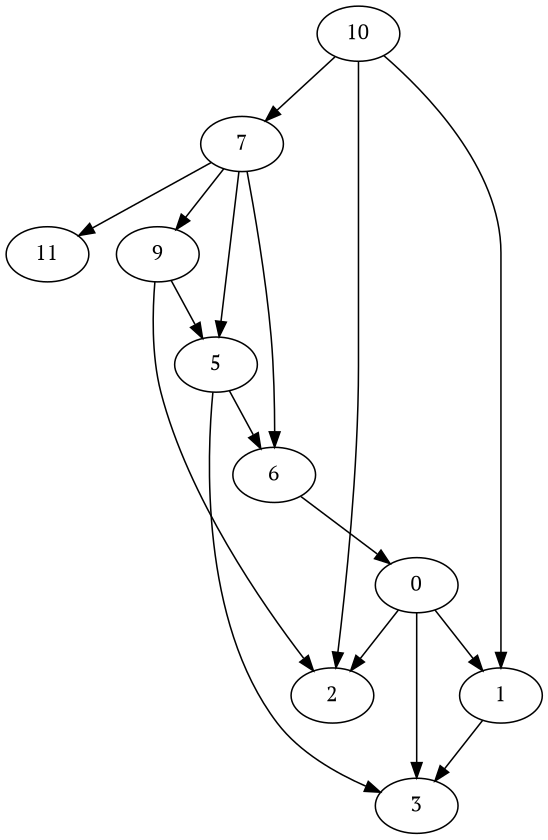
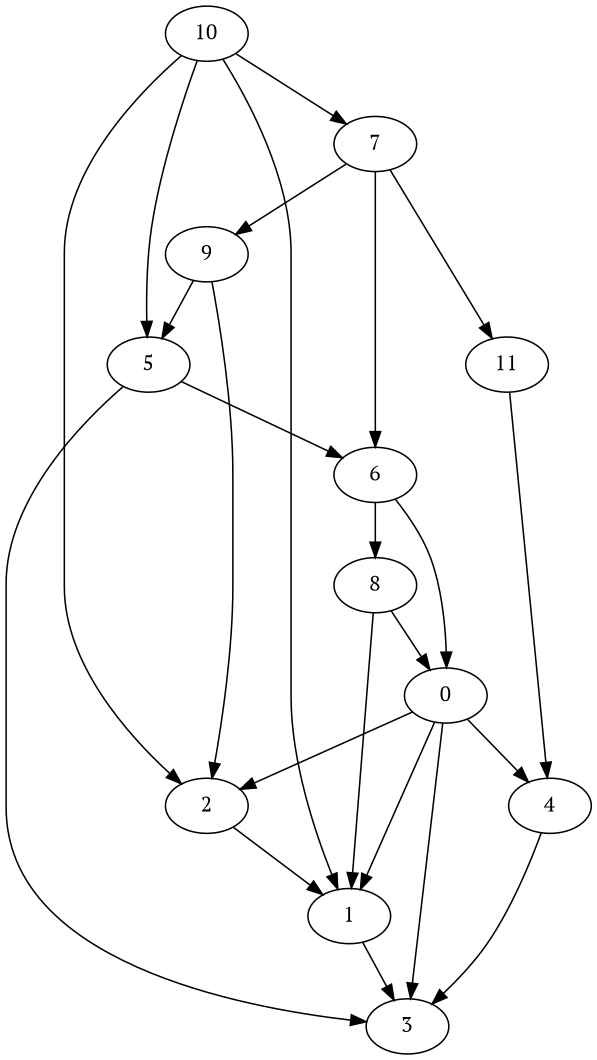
(230, 246) -> (159, 189)
none -> (375, 585)
none -> (550, 806)
none -> (272, 856)
